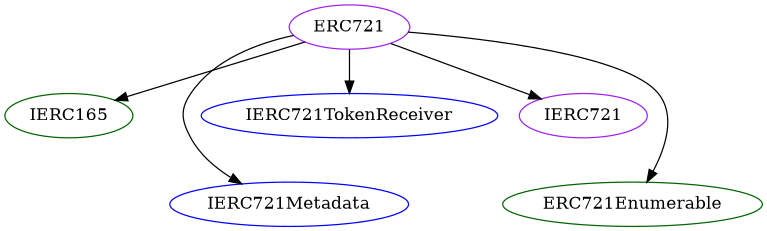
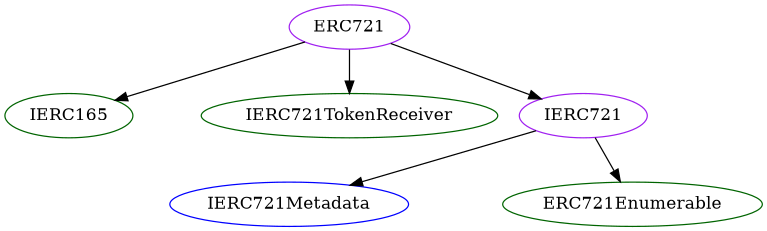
(578, 57) -> (605, 154)
(196, 87) -> (449, 156)
(349, 116) -> (349, 116)
